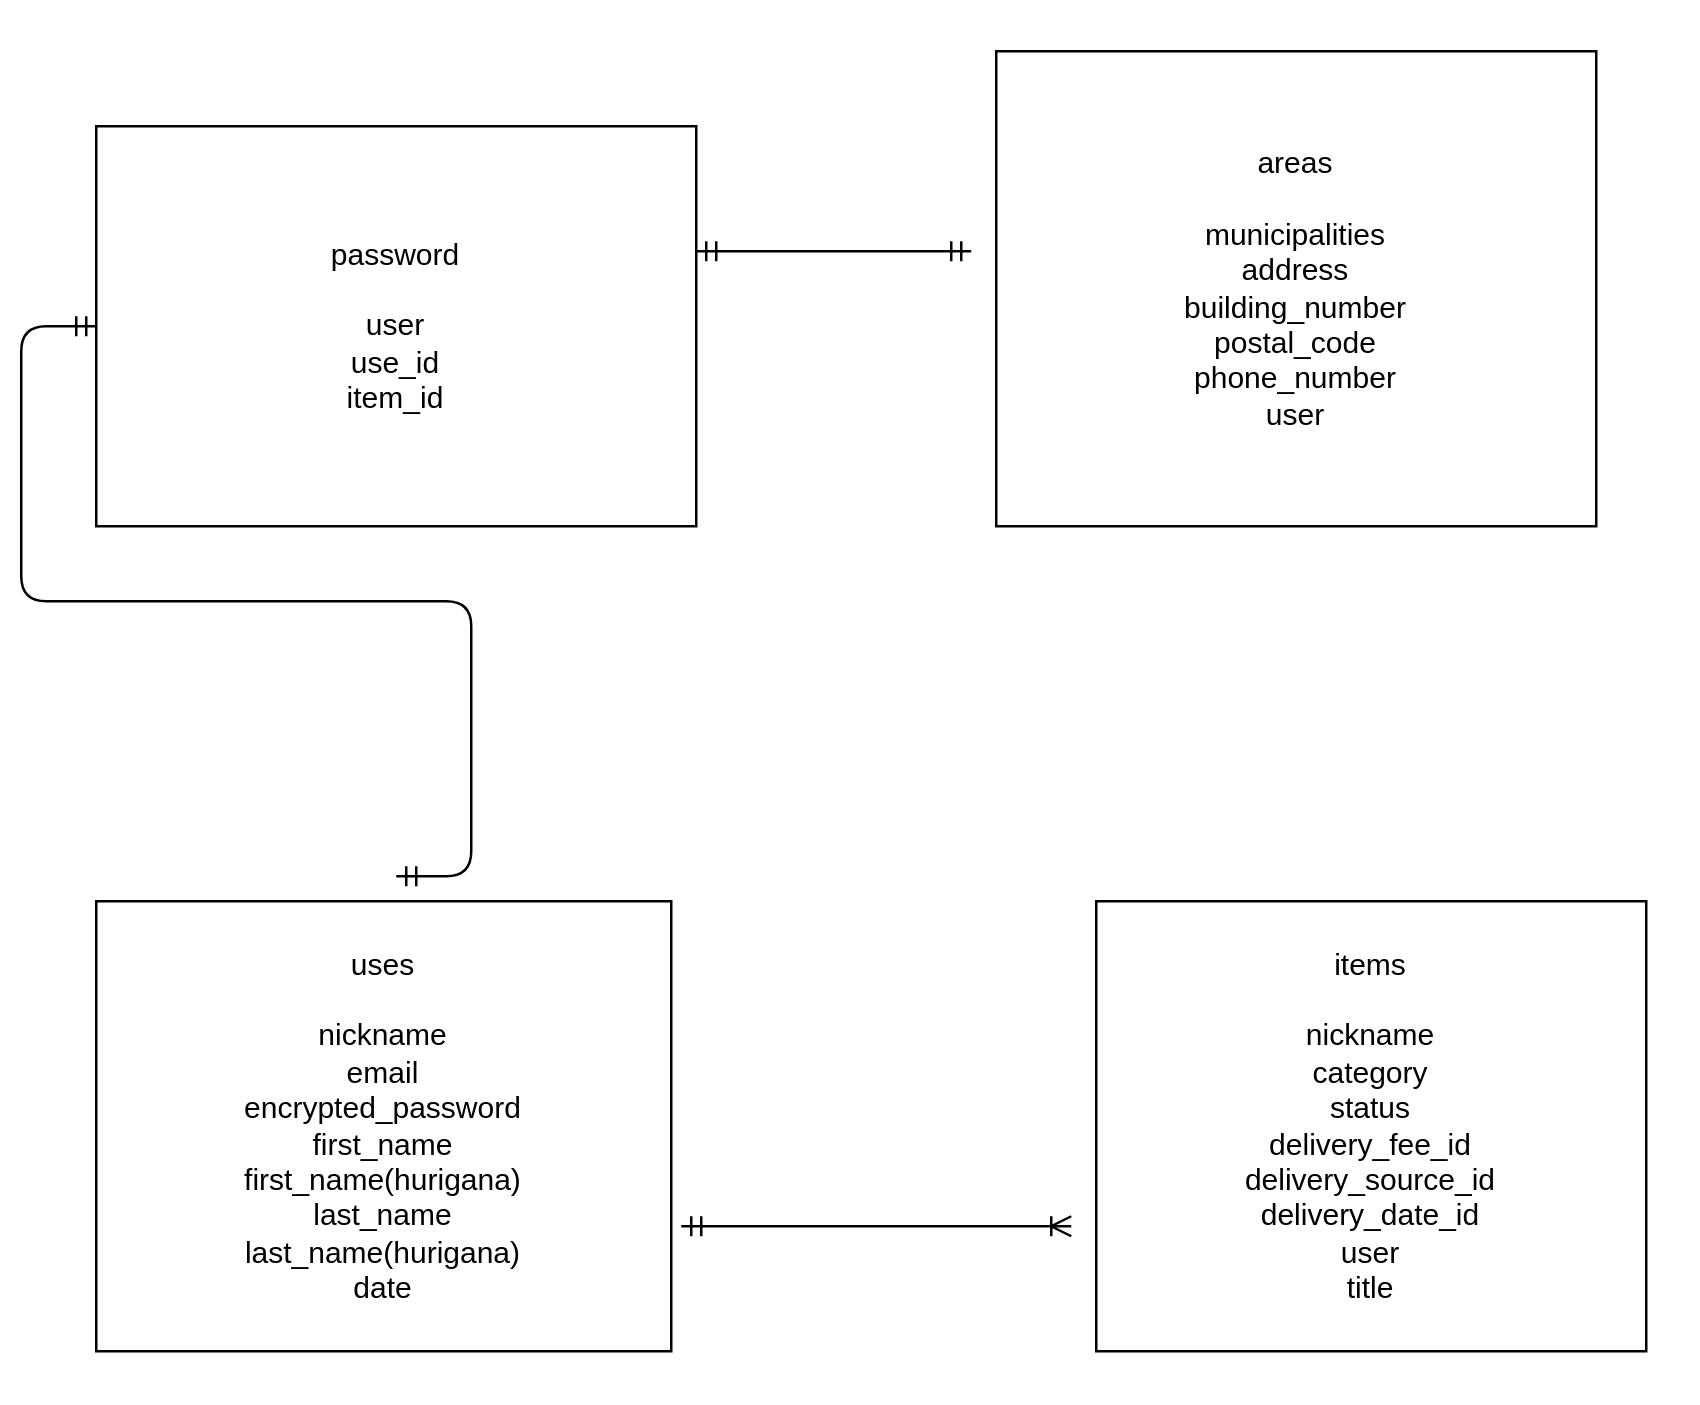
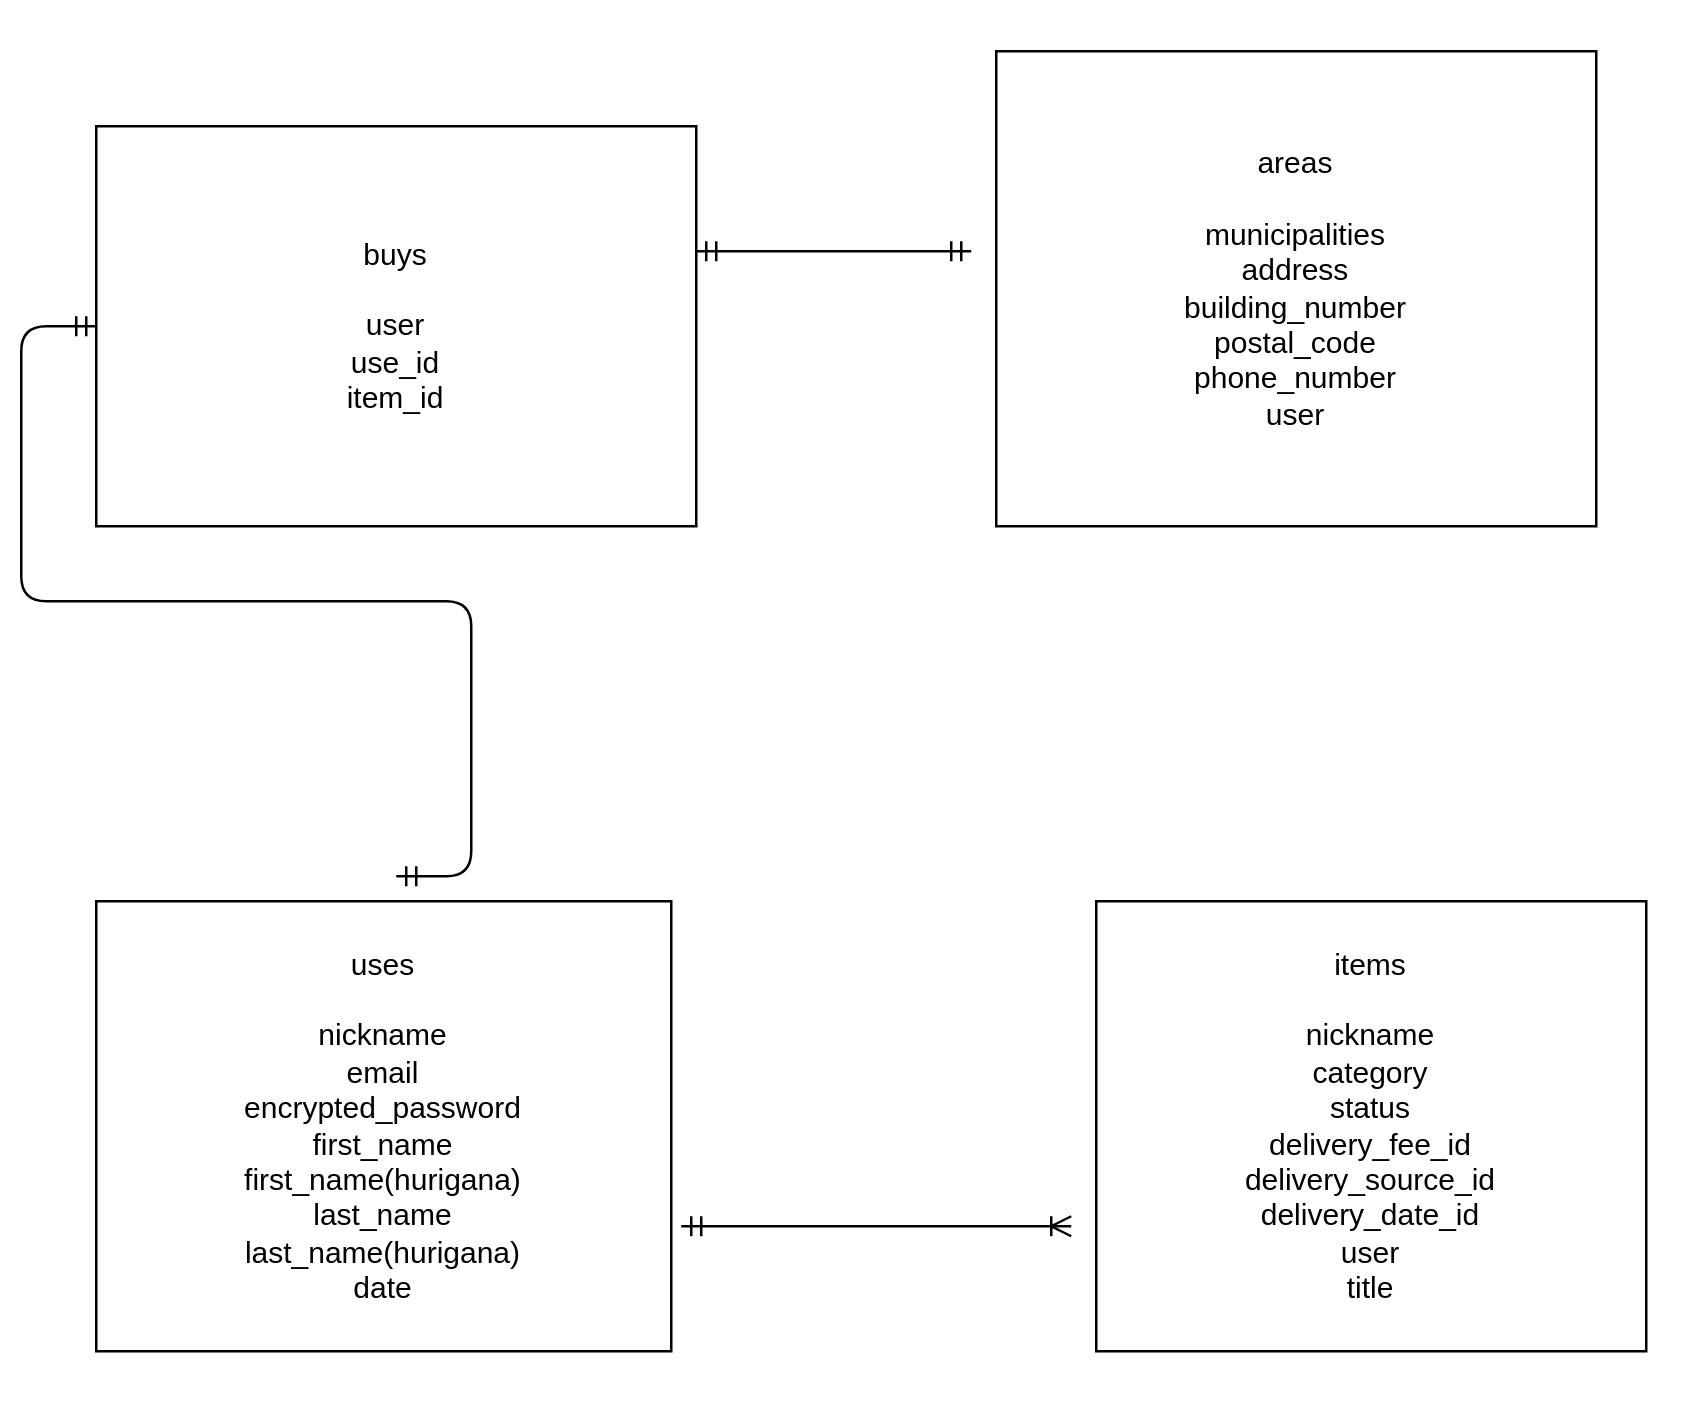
(396, 326) -> (396, 326)
